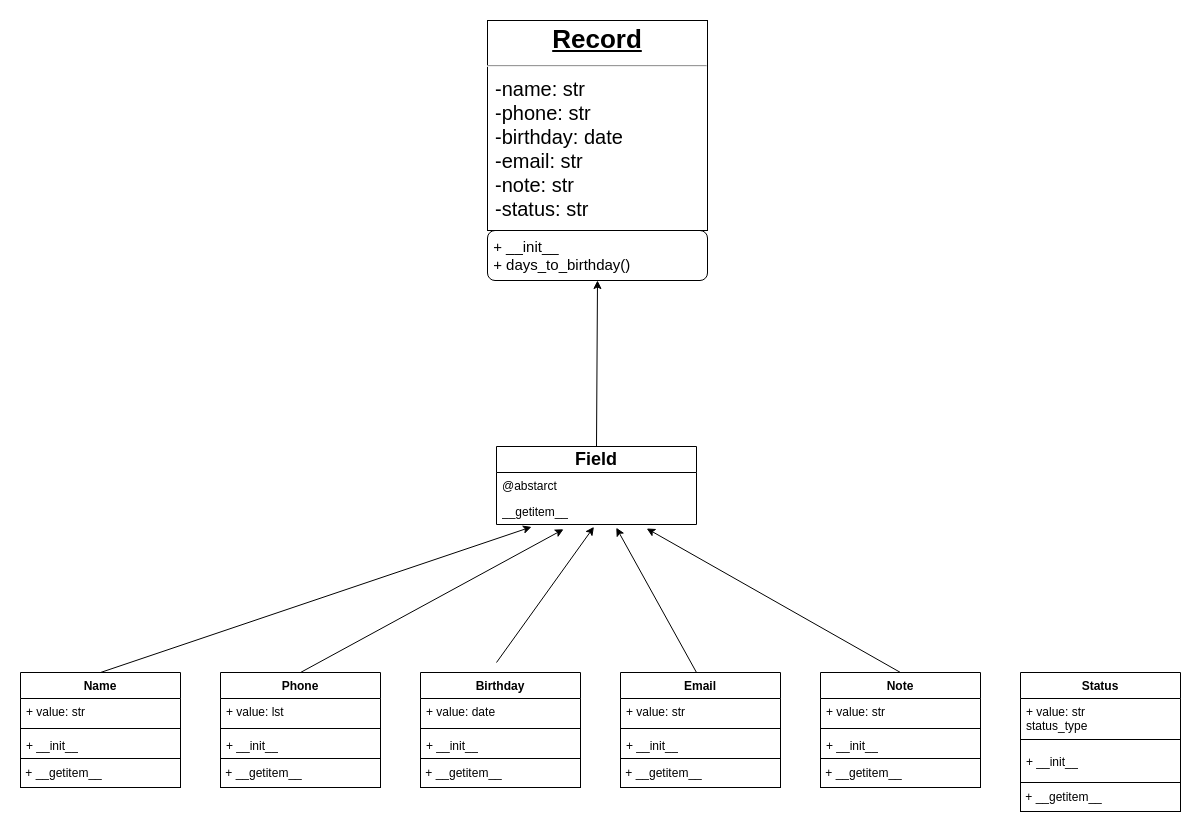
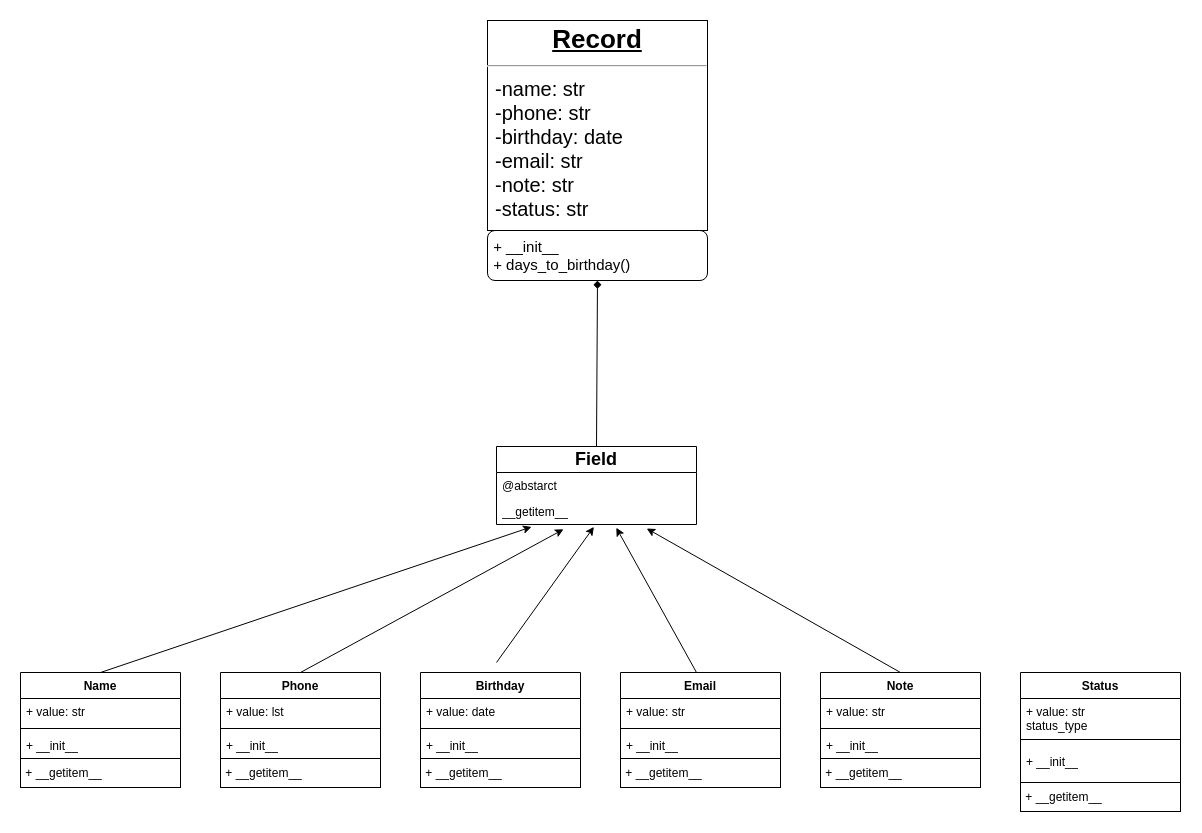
(597, 288) -> (597, 289)
